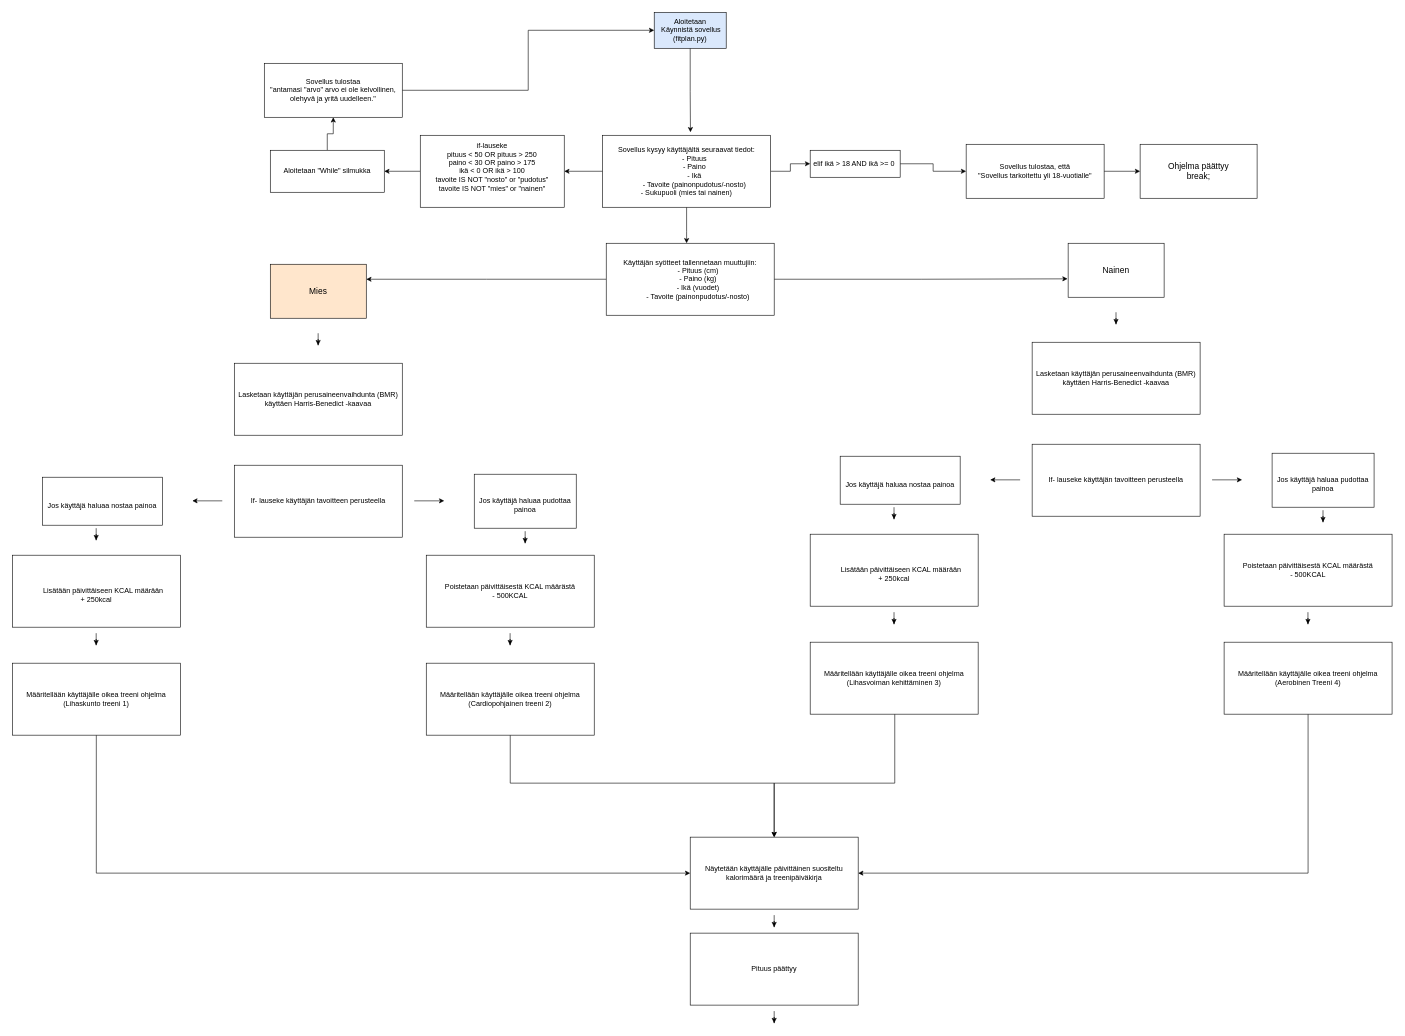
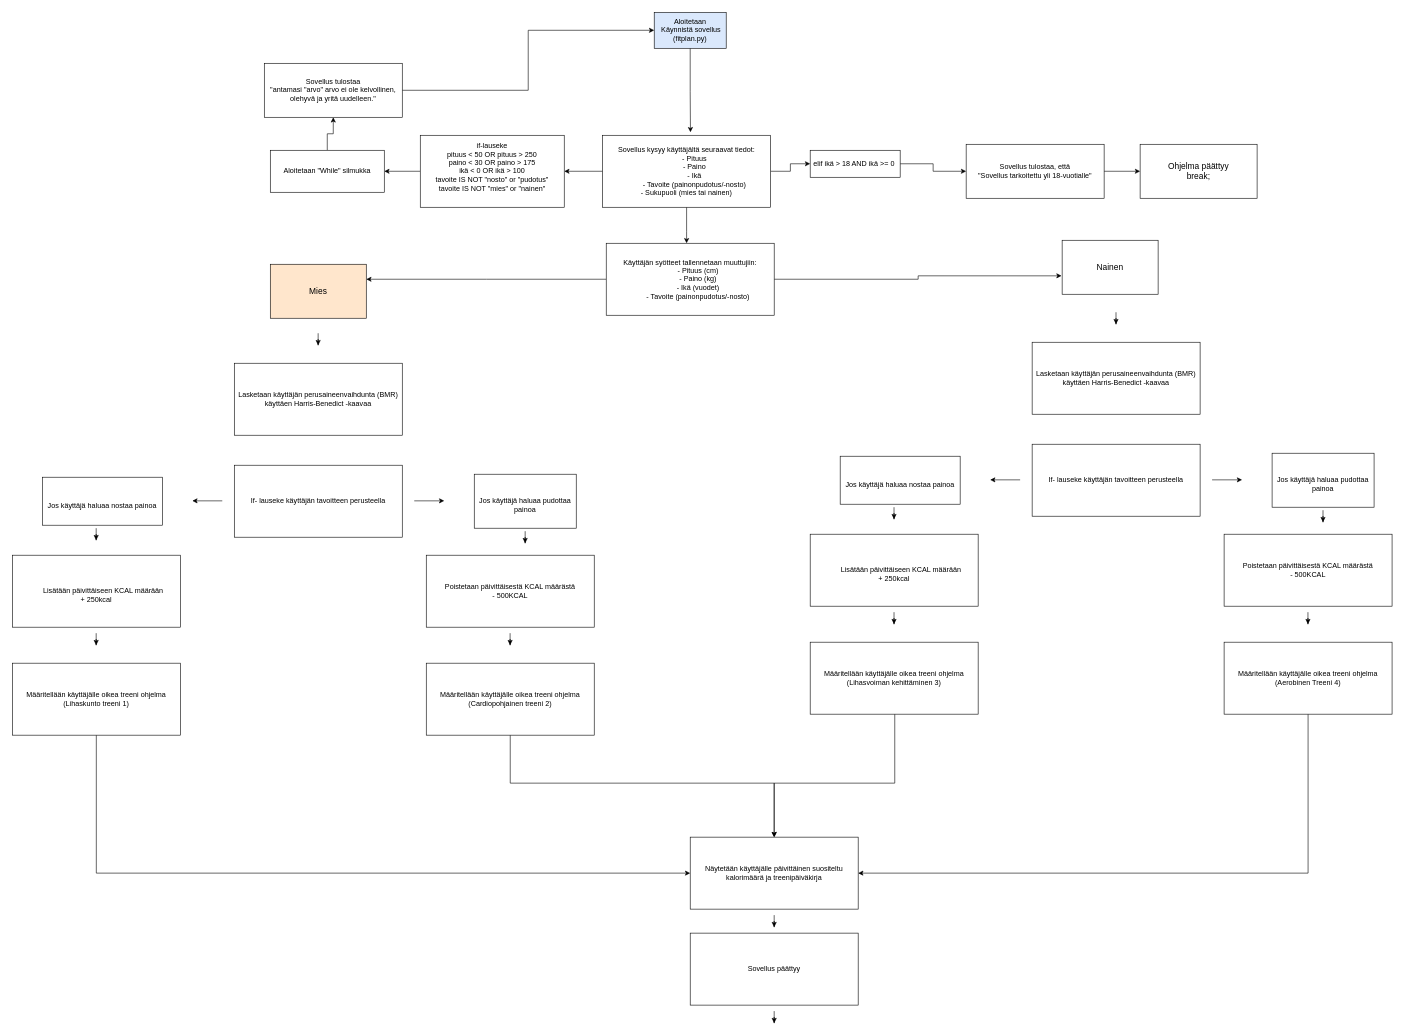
(1116, 270) -> (1110, 267)
(774, 969) -> (774, 969)
